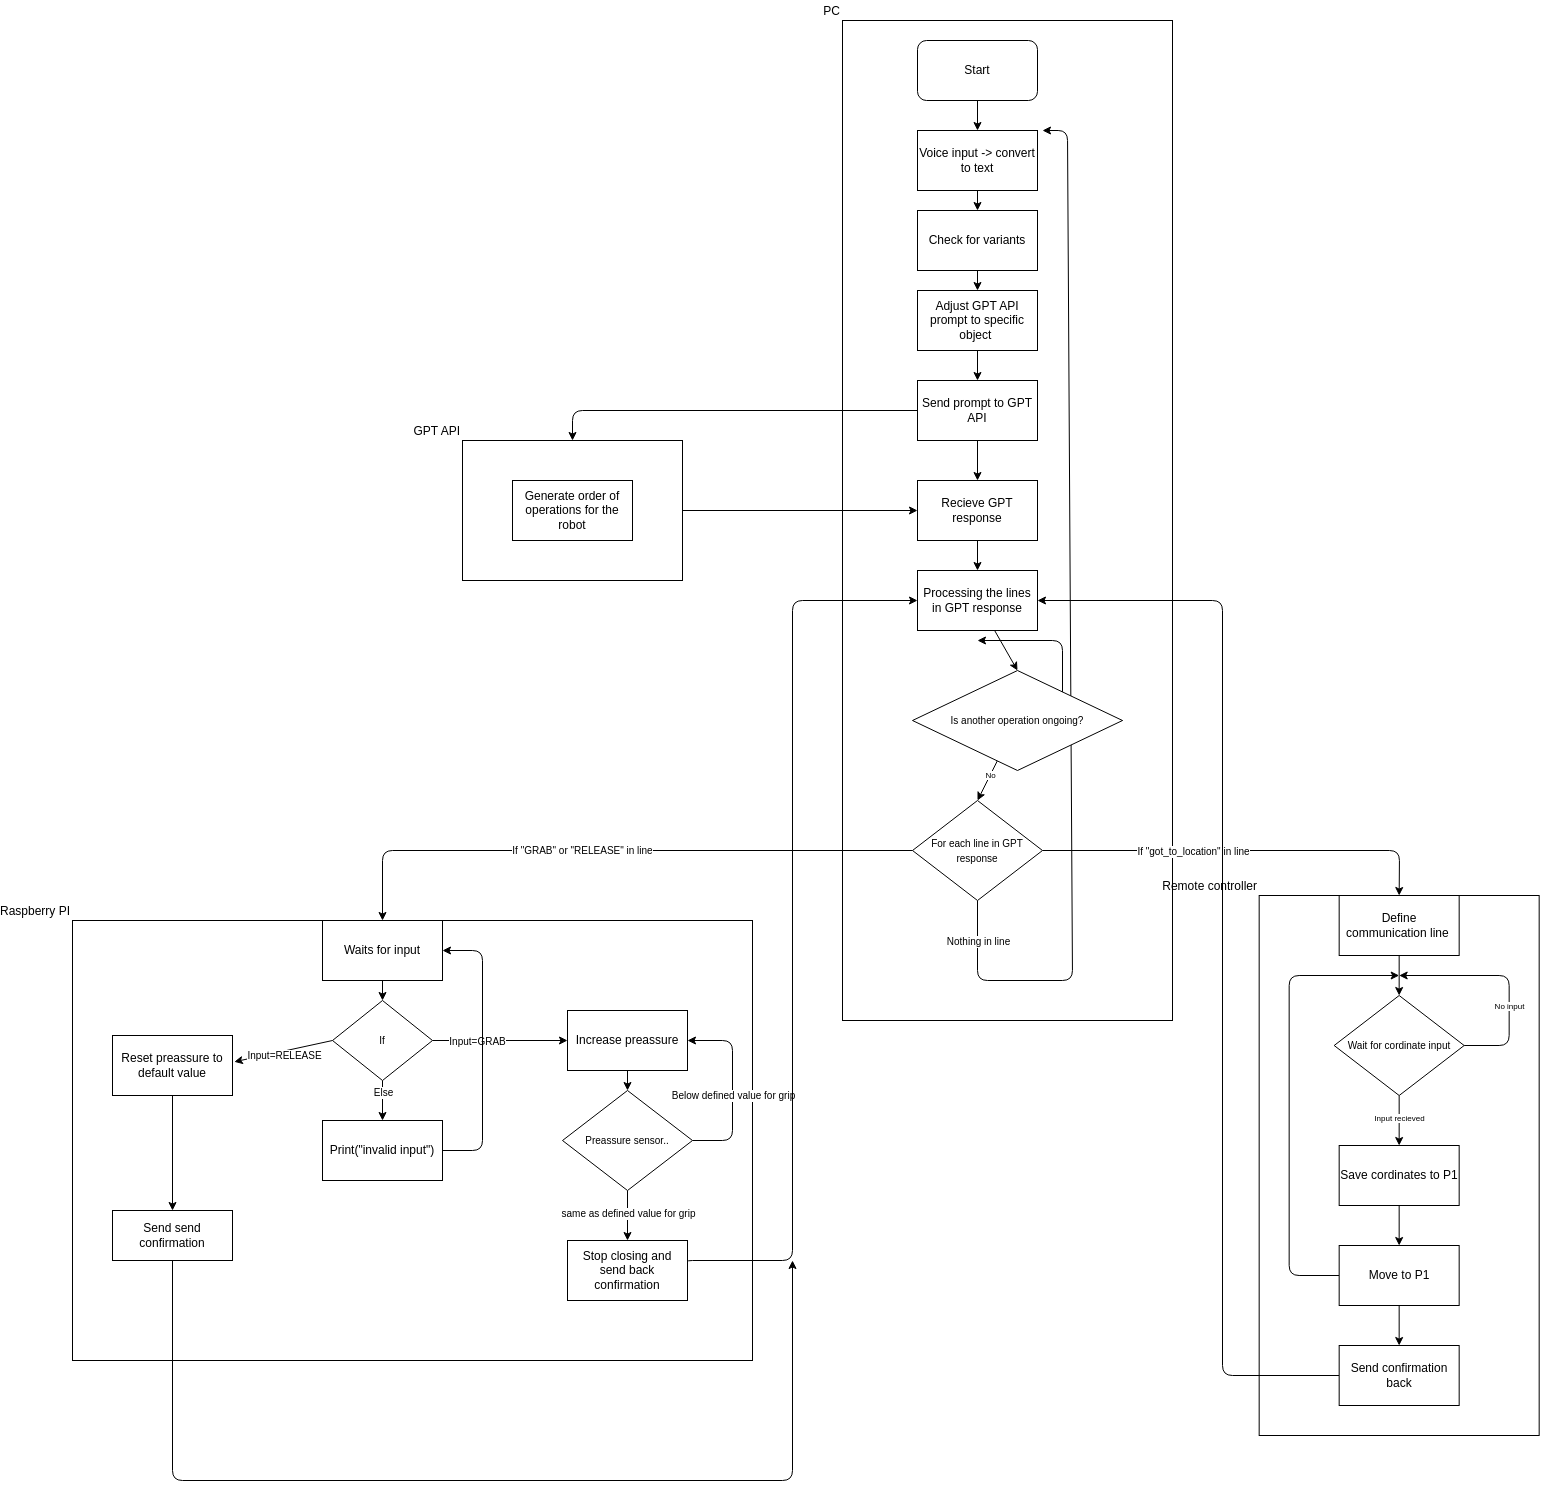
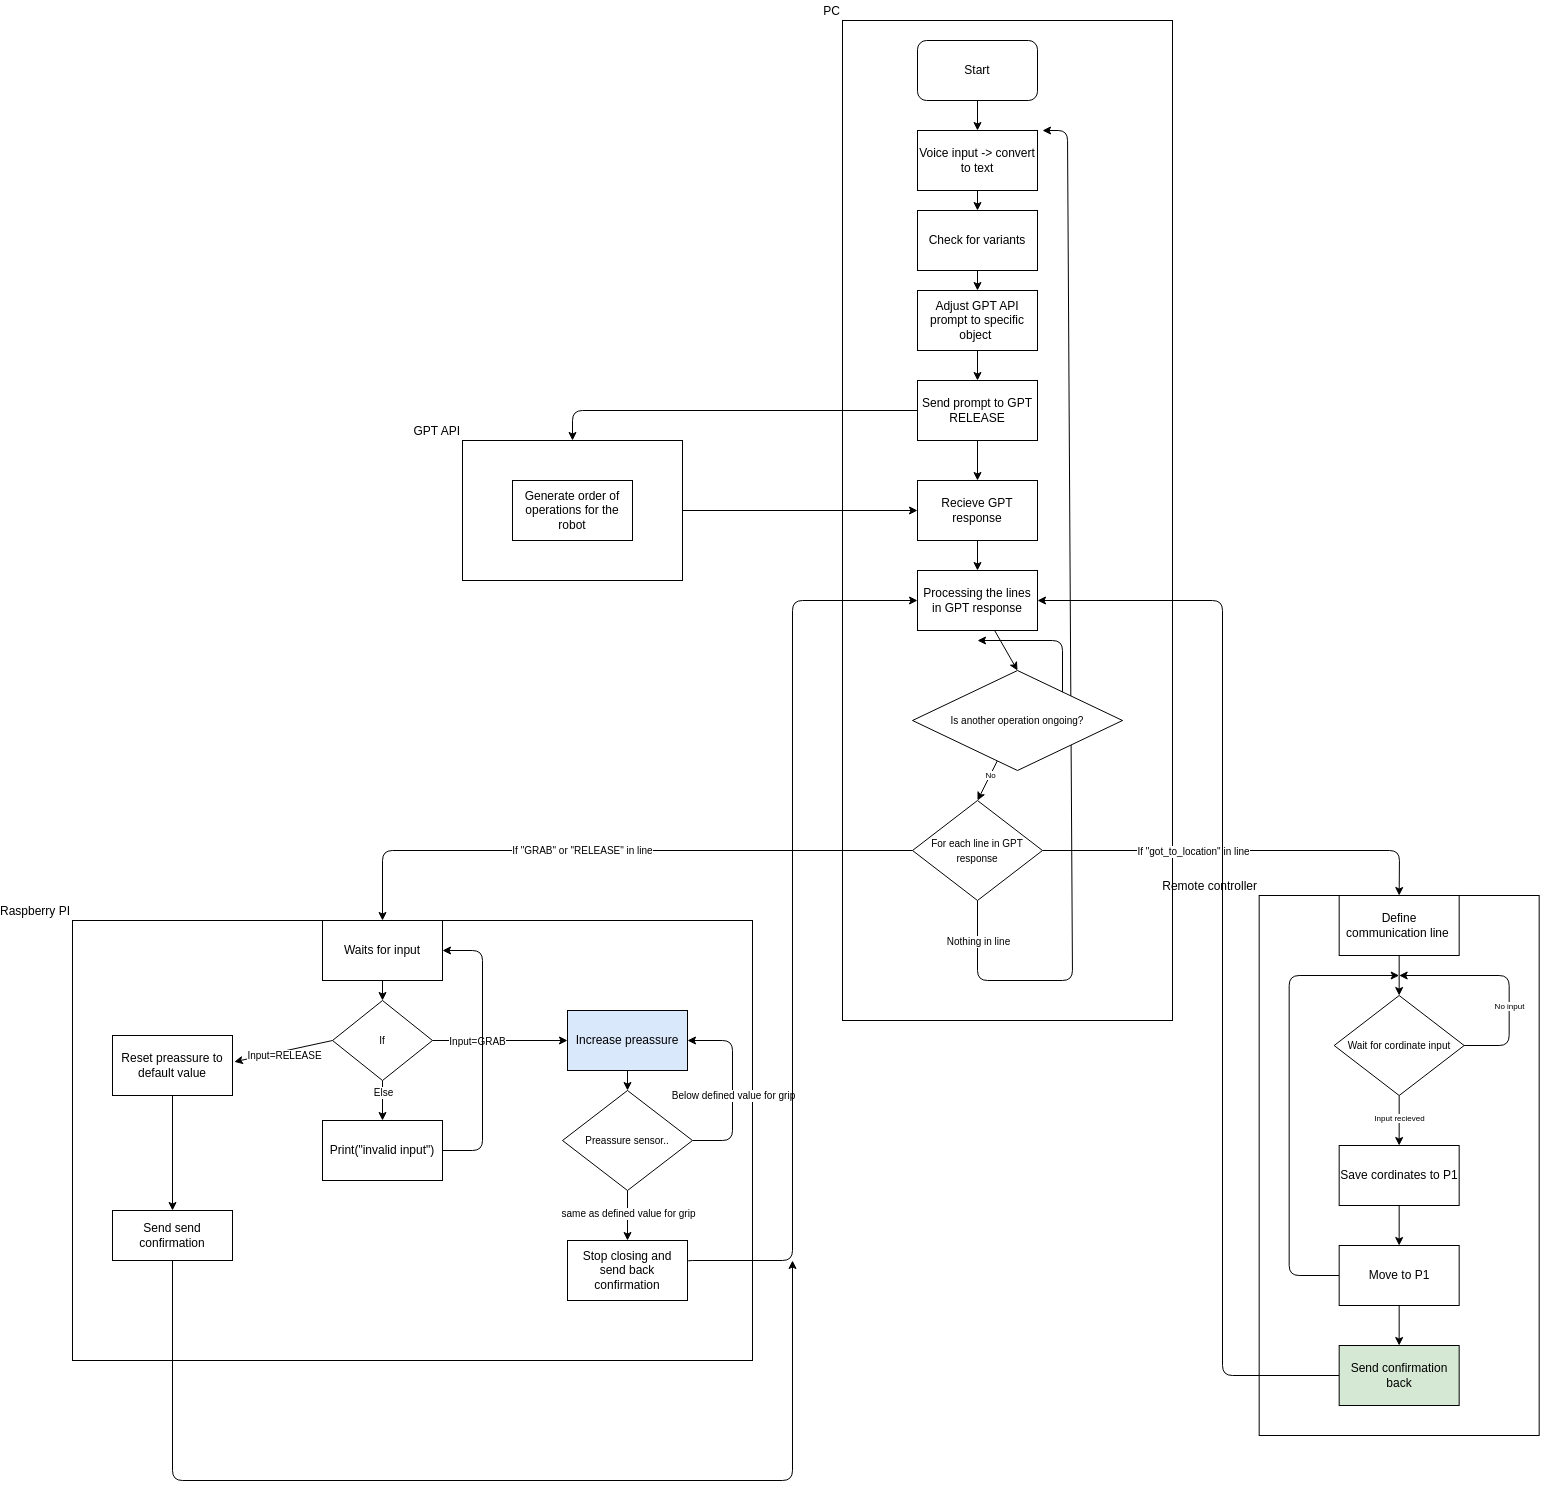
(978, 411) -> (978, 411)
(628, 1041) -> (628, 1041)
(1399, 1376) -> (1399, 1376)
